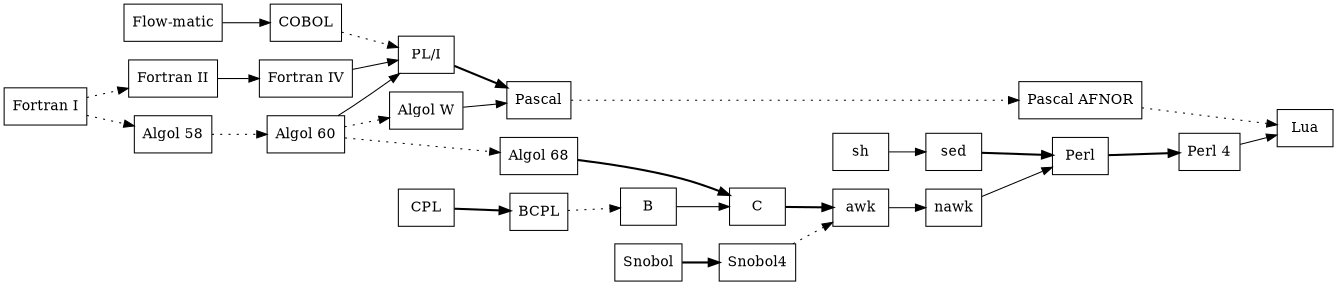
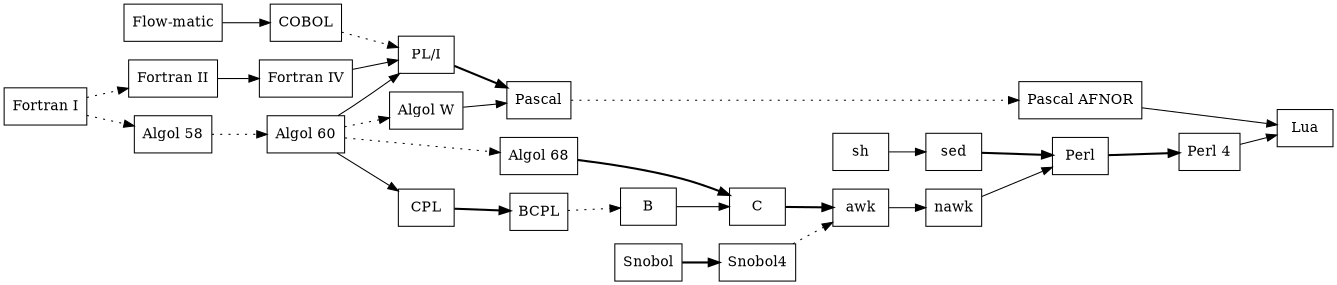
(1204, 116) -> (1204, 116)
none -> (363, 169)
